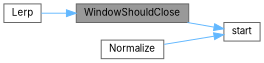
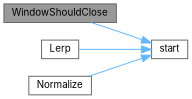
(54, 13) -> (110, 49)
